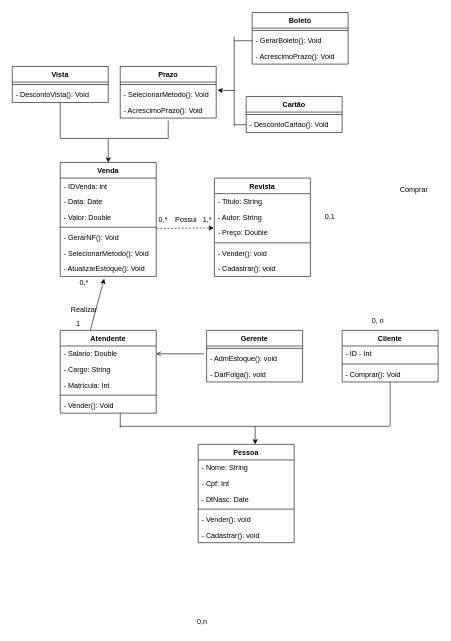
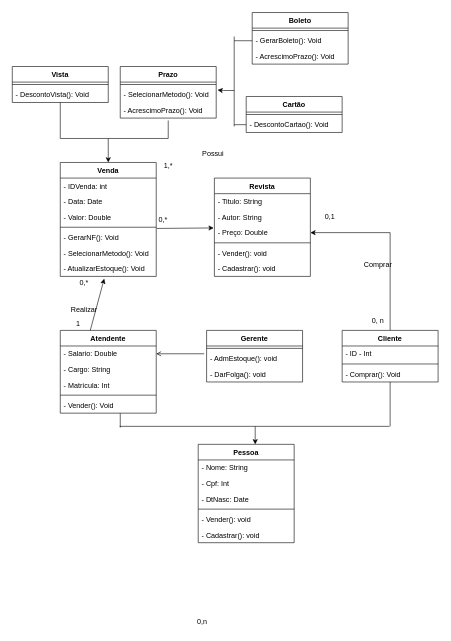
(414, 189) -> (378, 264)
(186, 219) -> (213, 153)
(208, 219) -> (169, 165)
(183, 228) -> (183, 228)
none -> (353, 233)
